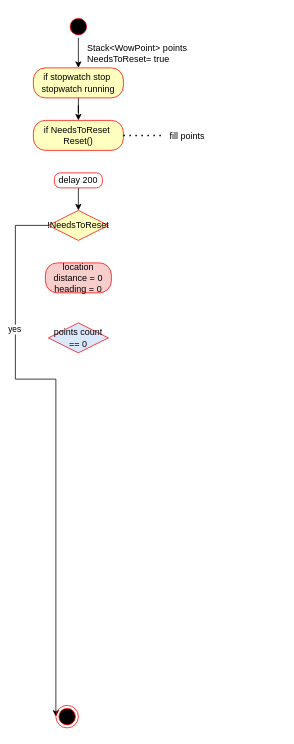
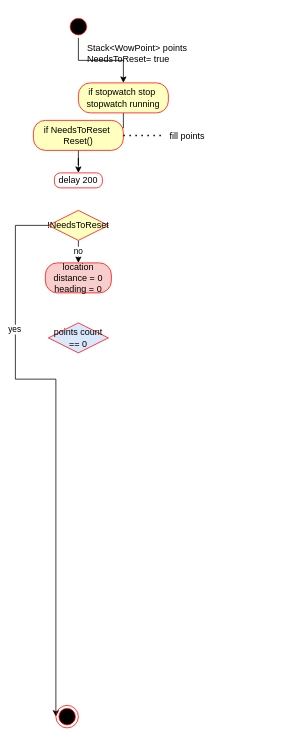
(78, 83) -> (123, 98)
none -> (78, 164)
(78, 196) -> none
none -> (78, 254)
